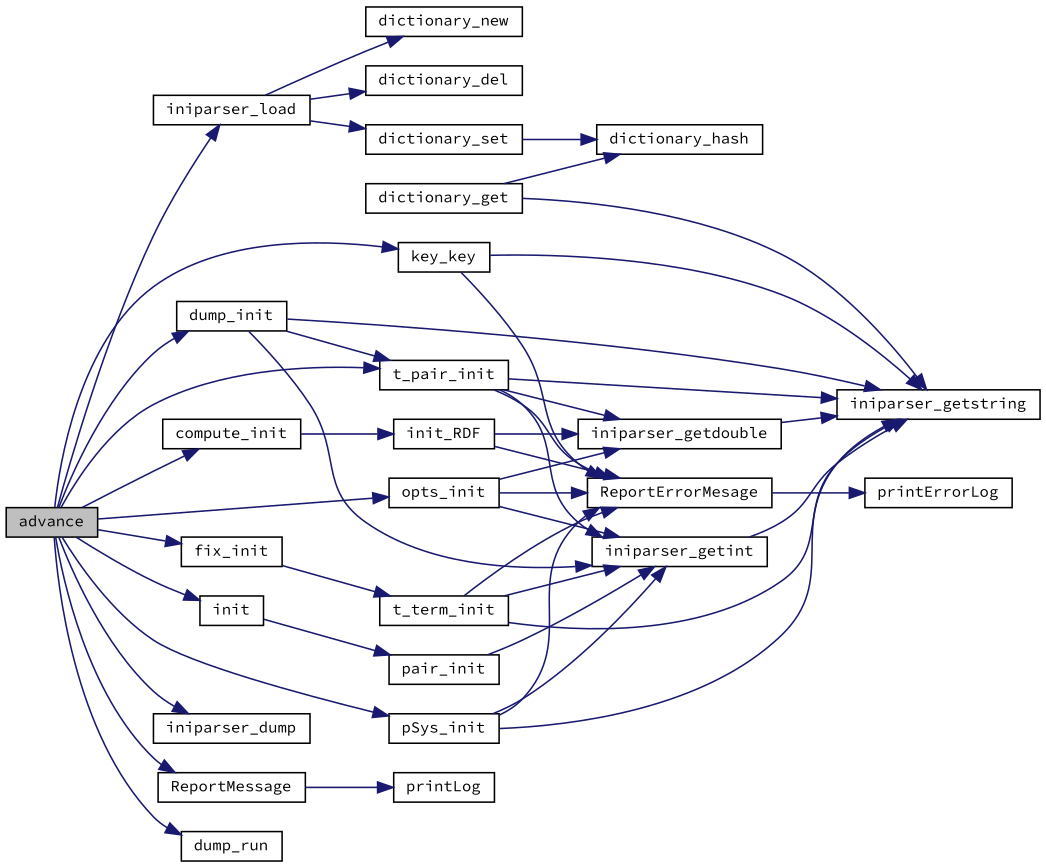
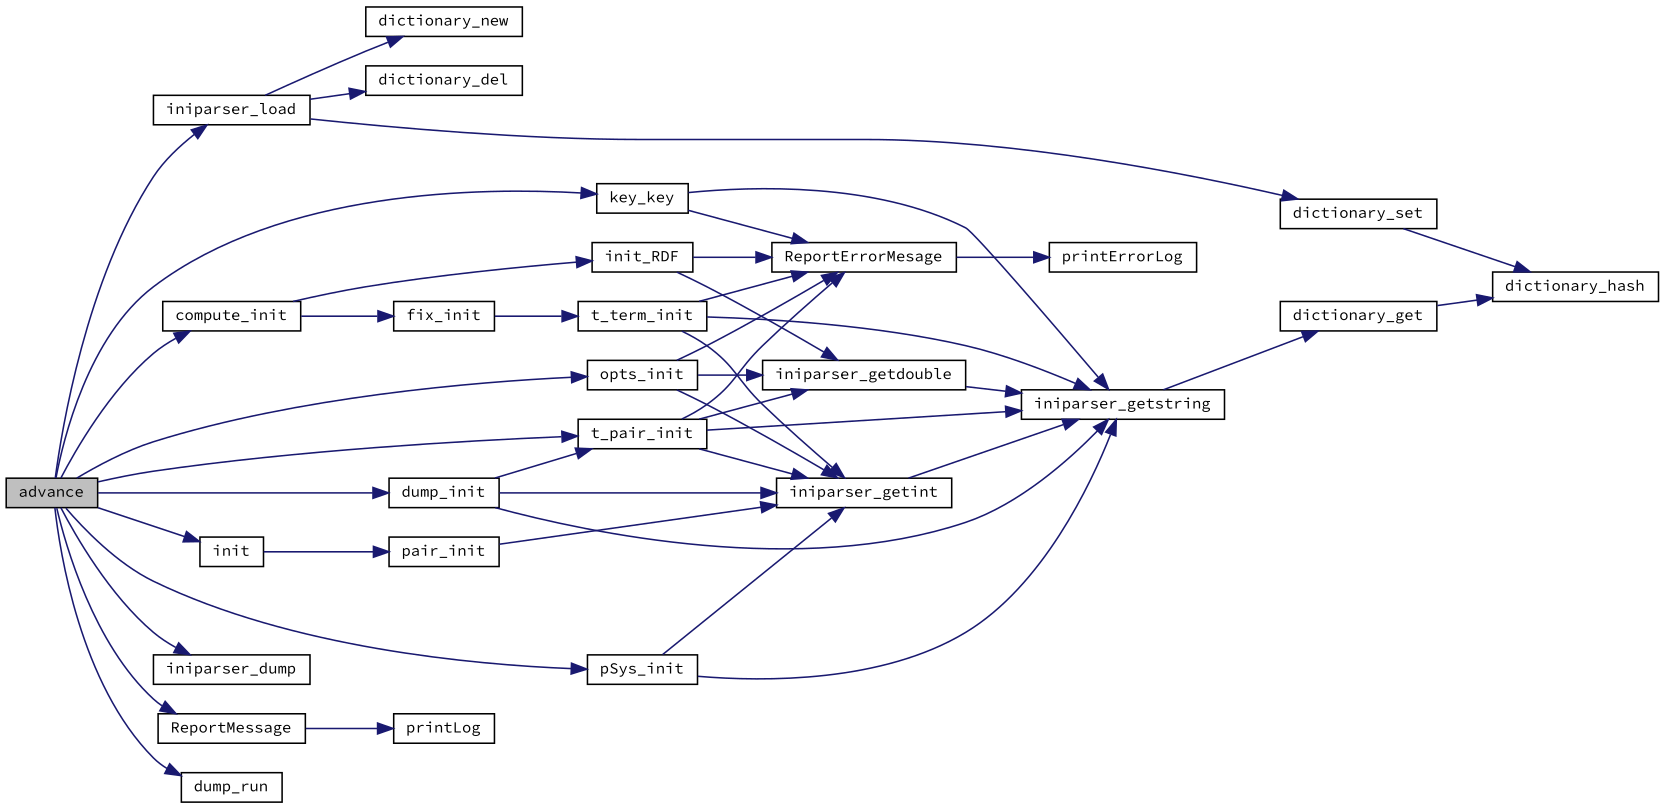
(744, 238) -> (1233, 363)
(132, 535) -> (339, 316)
(549, 614) -> none
